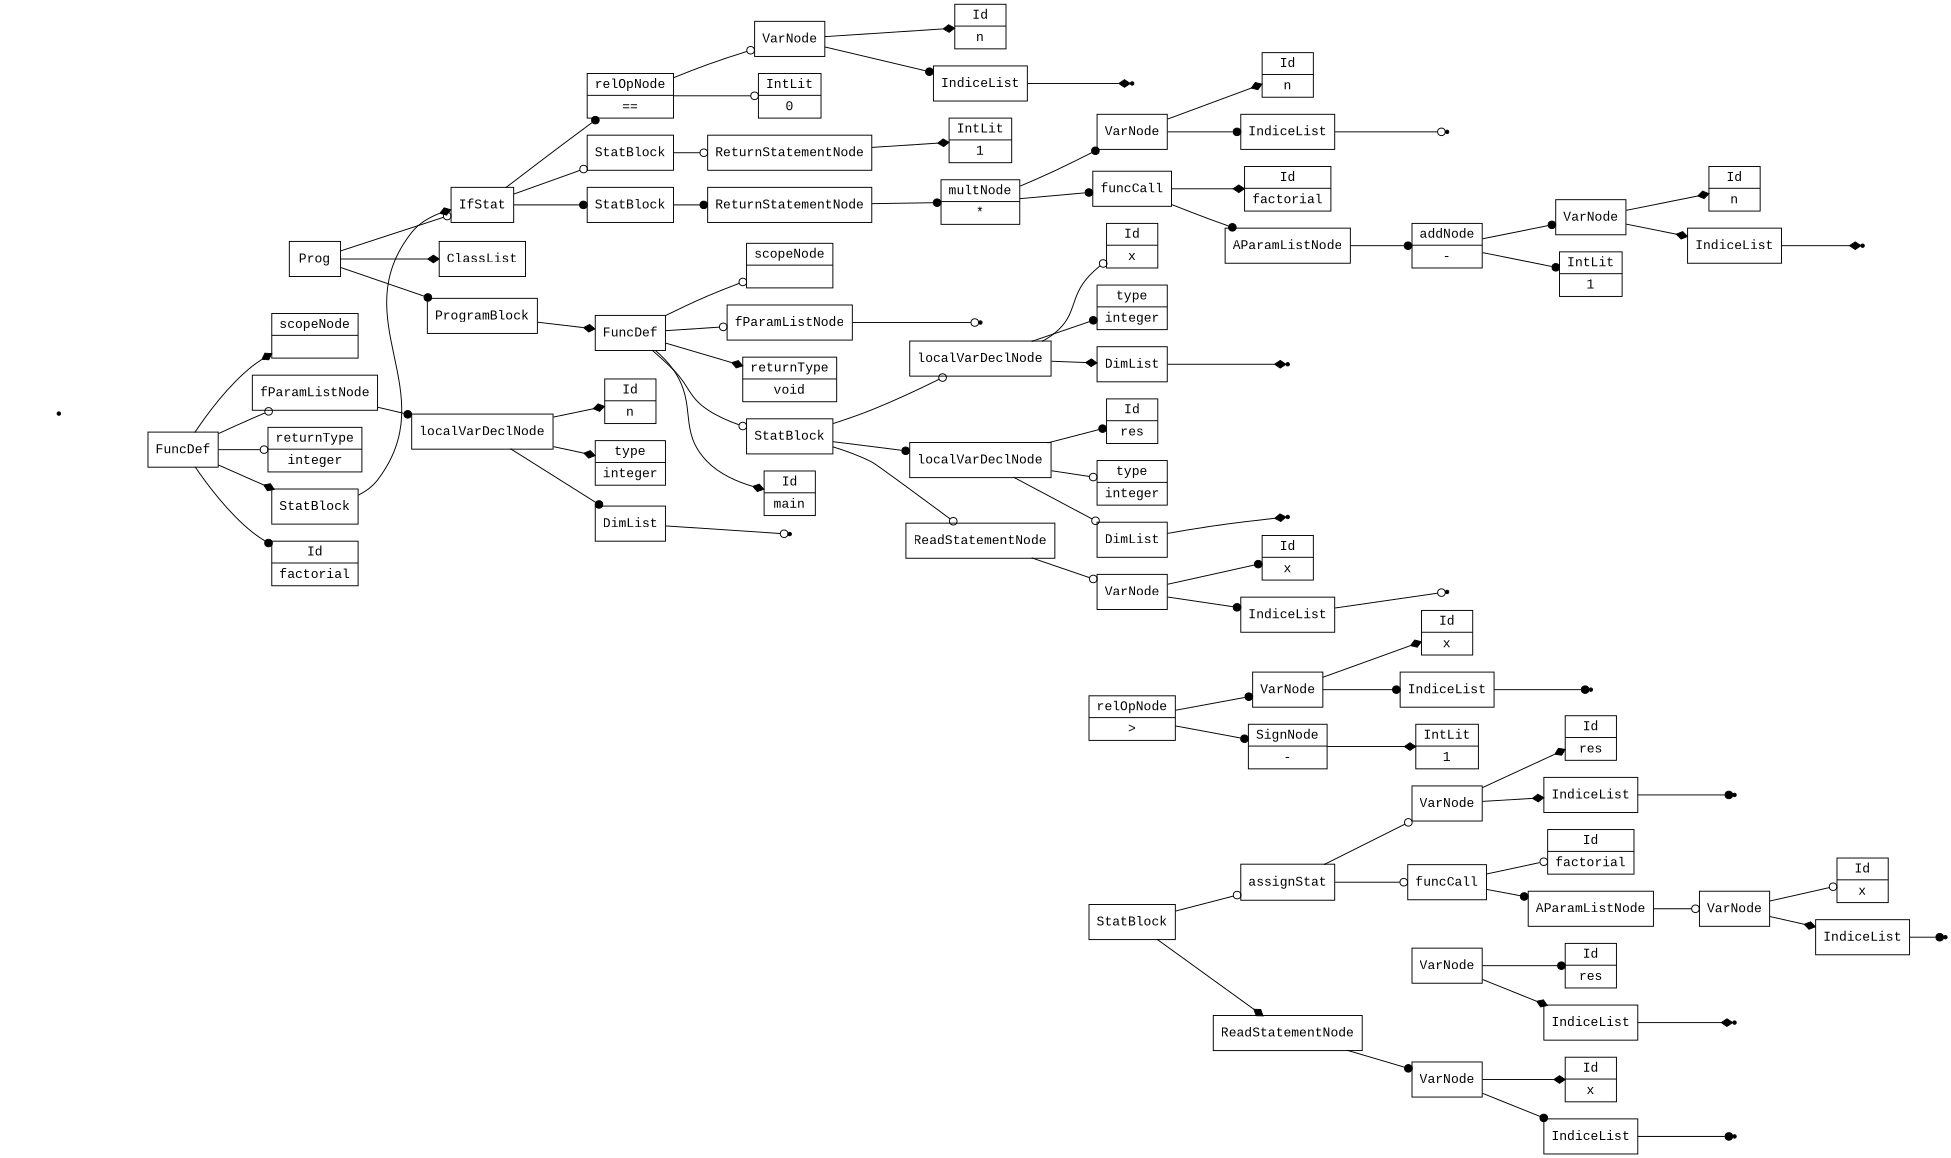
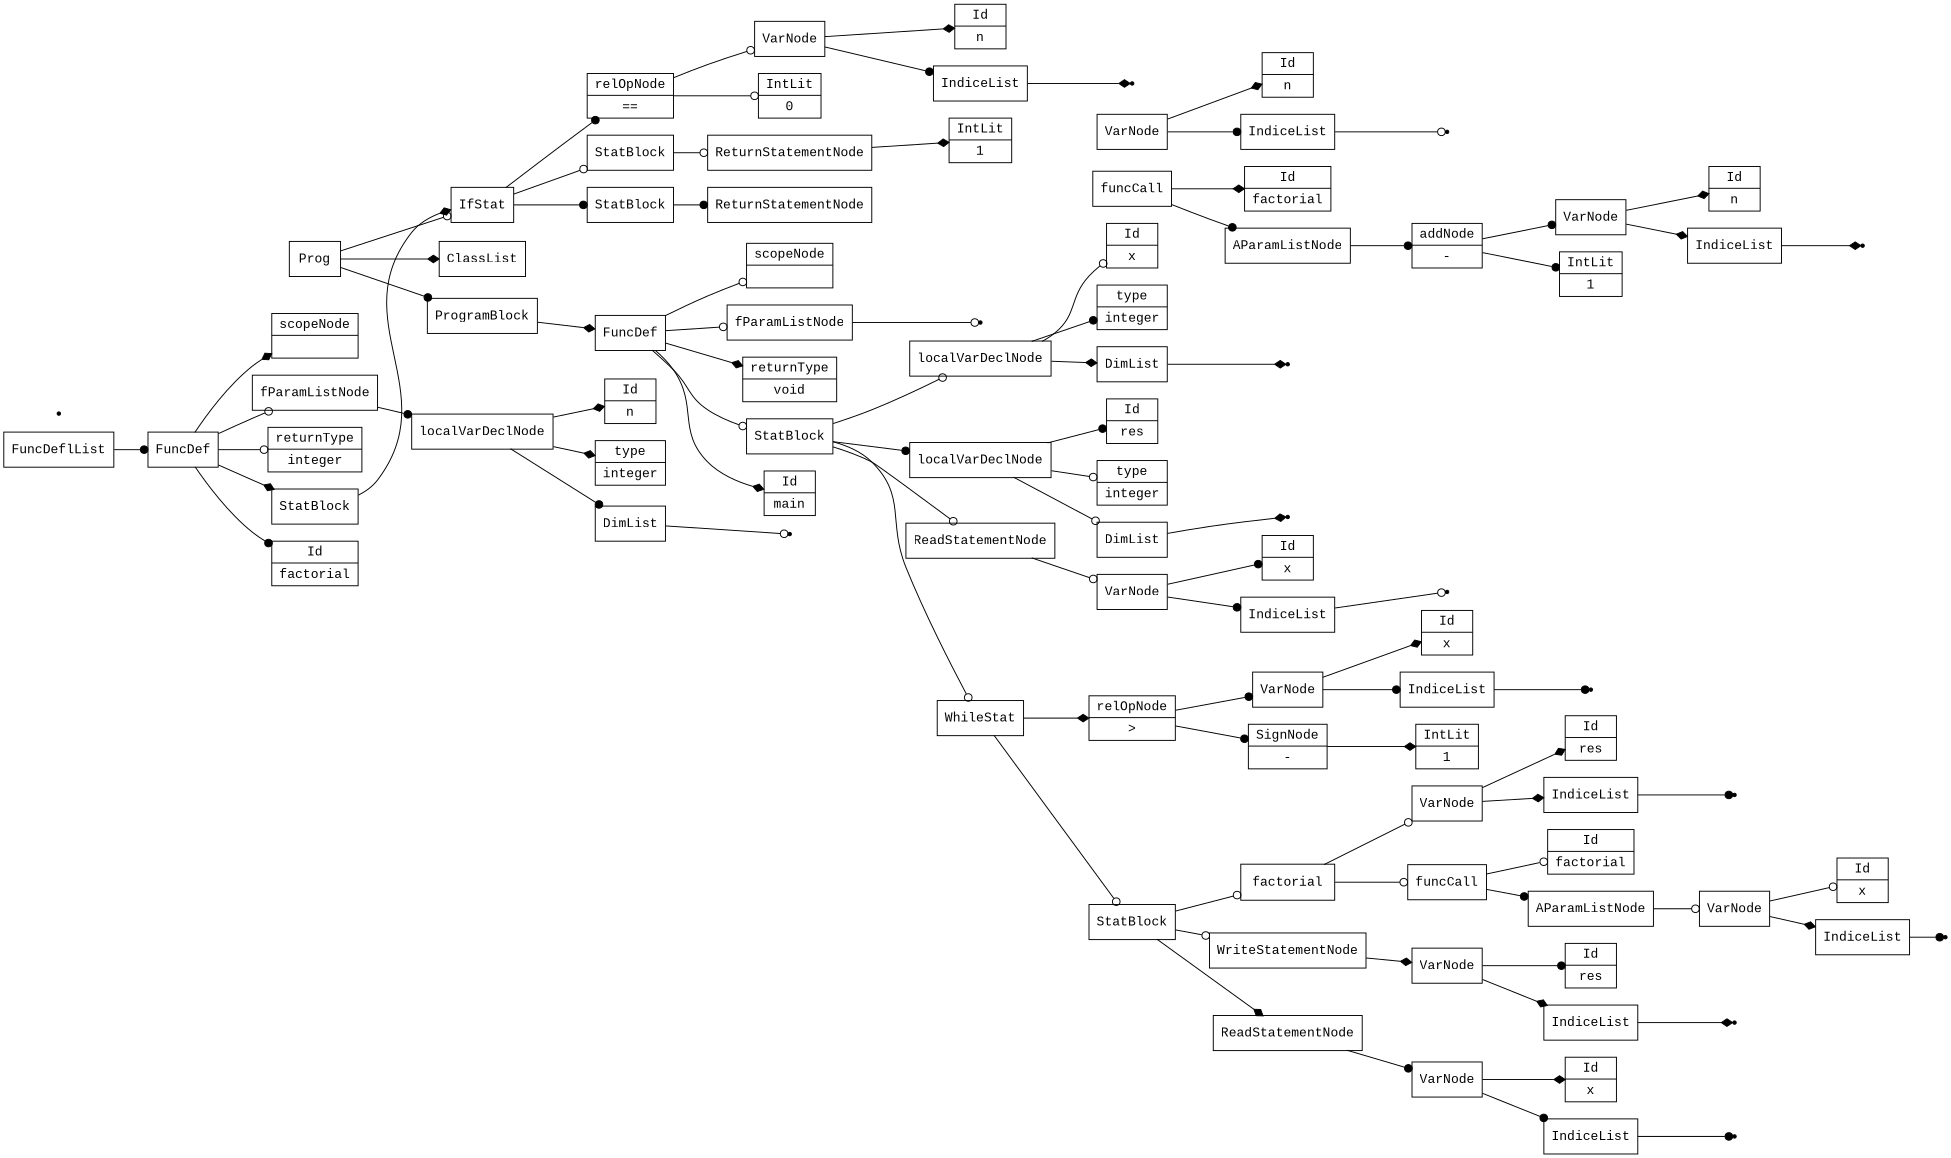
(980, 202) -> none
none -> (59, 450)
none -> (980, 718)
(1288, 882) -> (1288, 882)
none -> (1288, 951)
